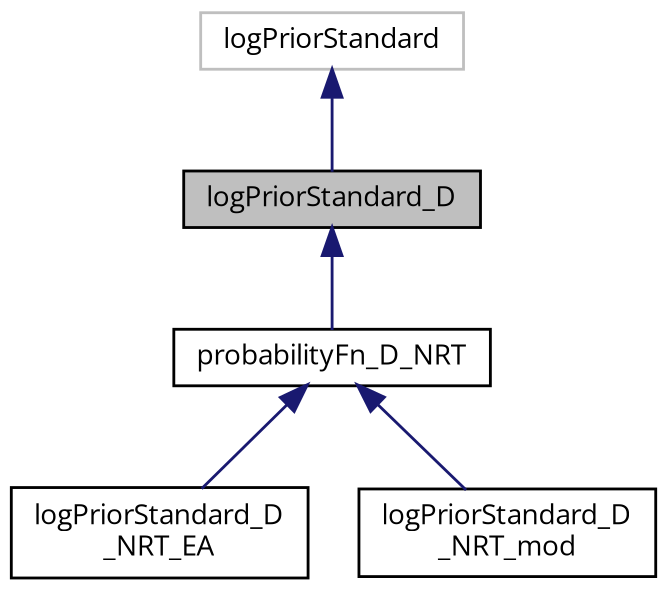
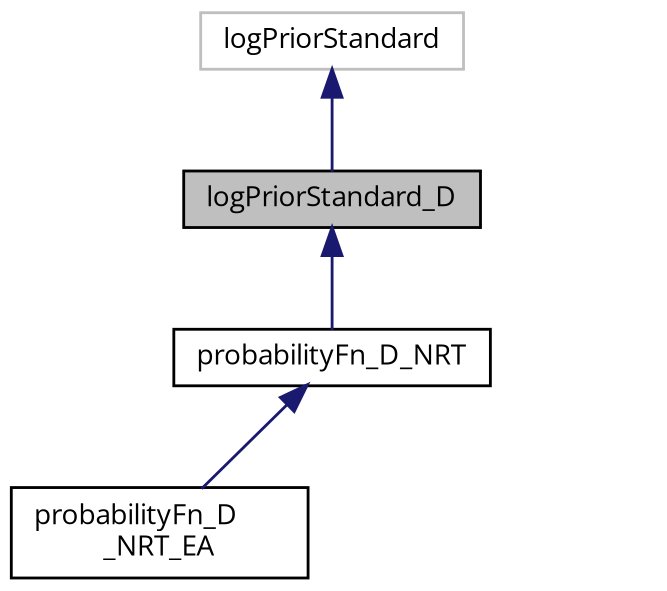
(160, 533) -> (160, 533)
(507, 533) -> none
